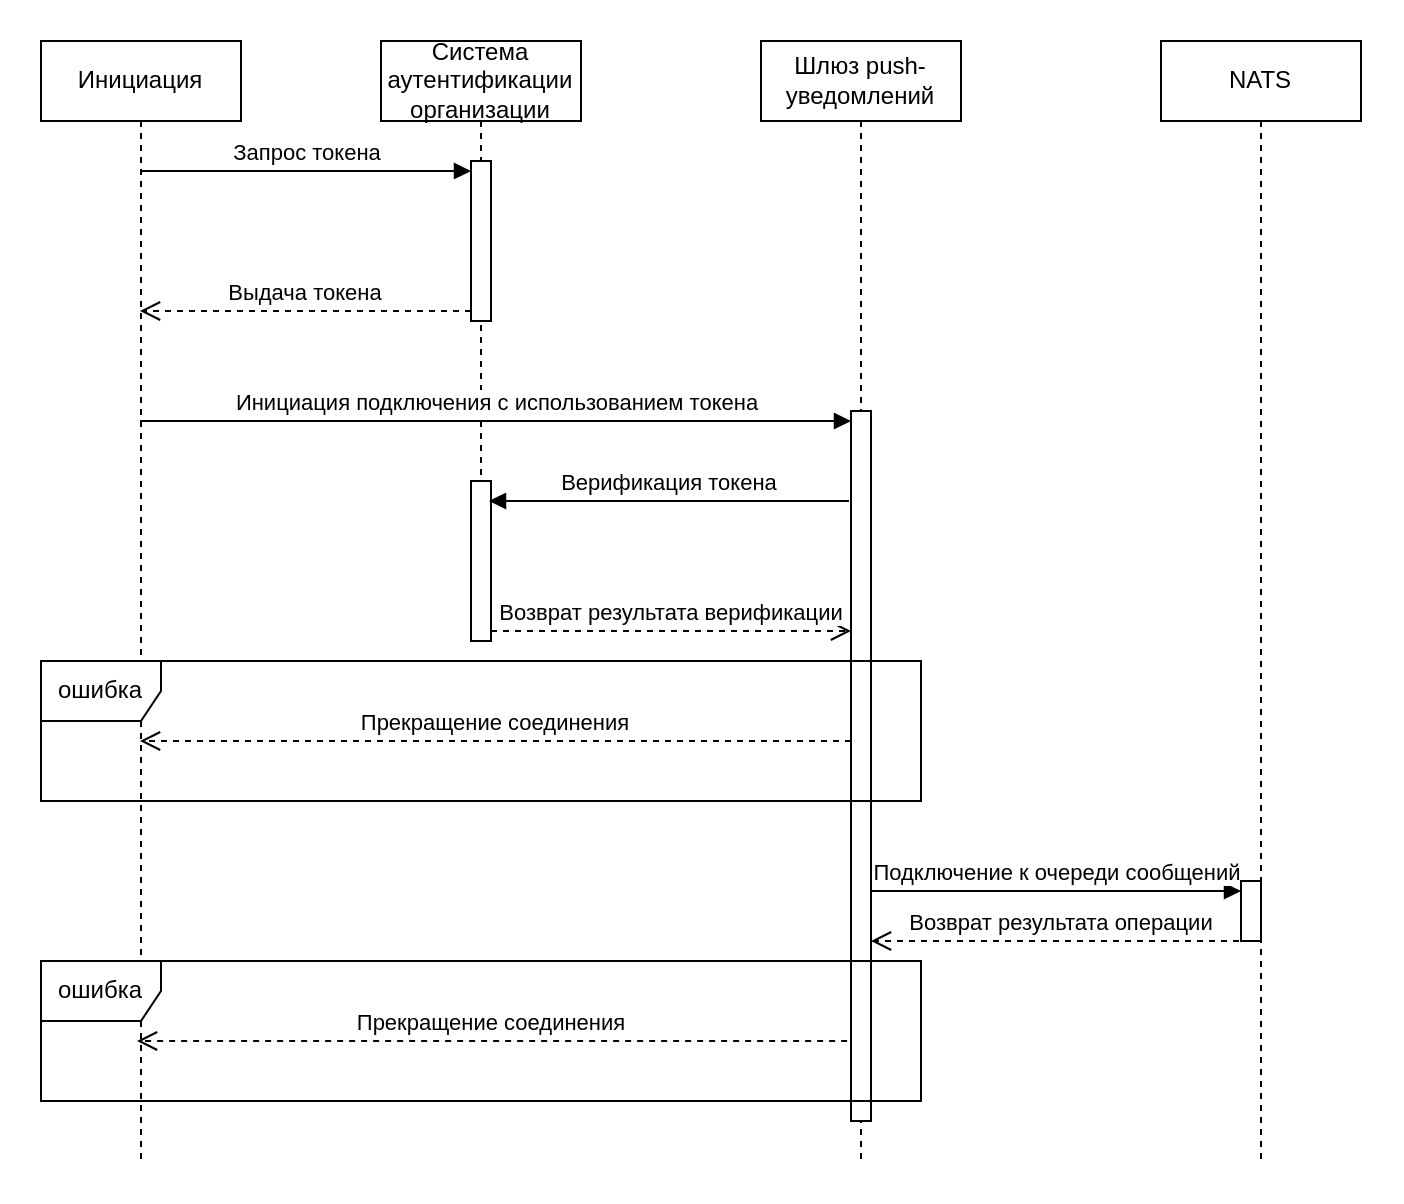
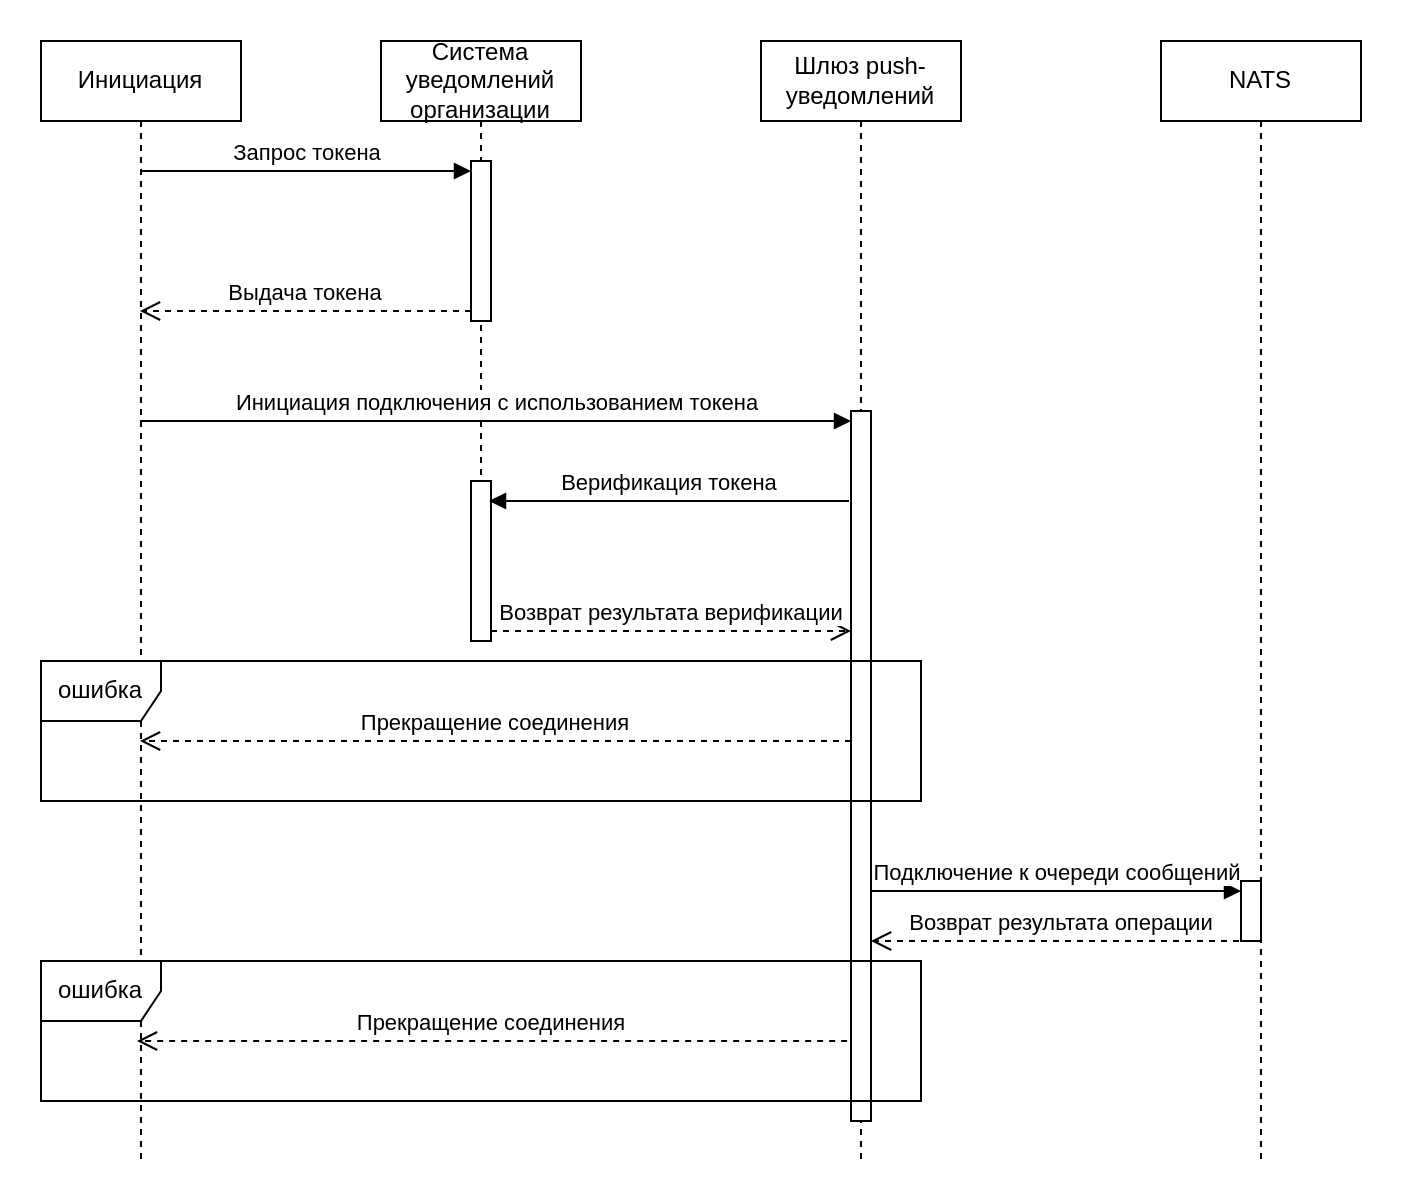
(481, 81) -> (481, 81)
